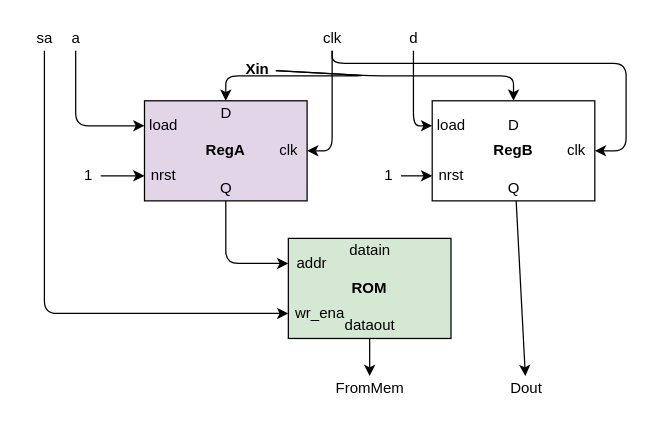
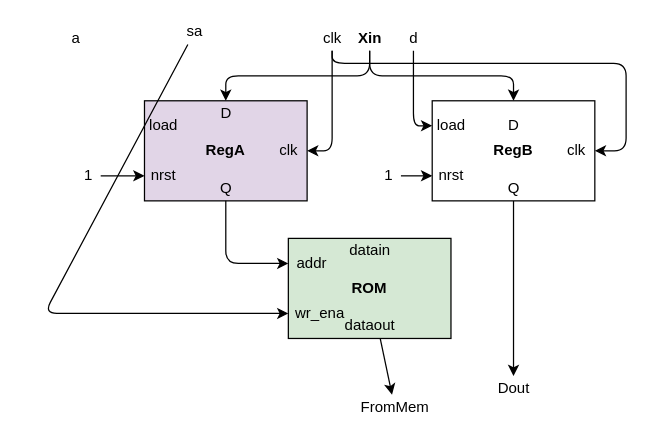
(44, 38) -> (194, 32)
(257, 69) -> (369, 38)
(76, 113) -> none
(369, 388) -> (394, 407)
(526, 388) -> (513, 388)
